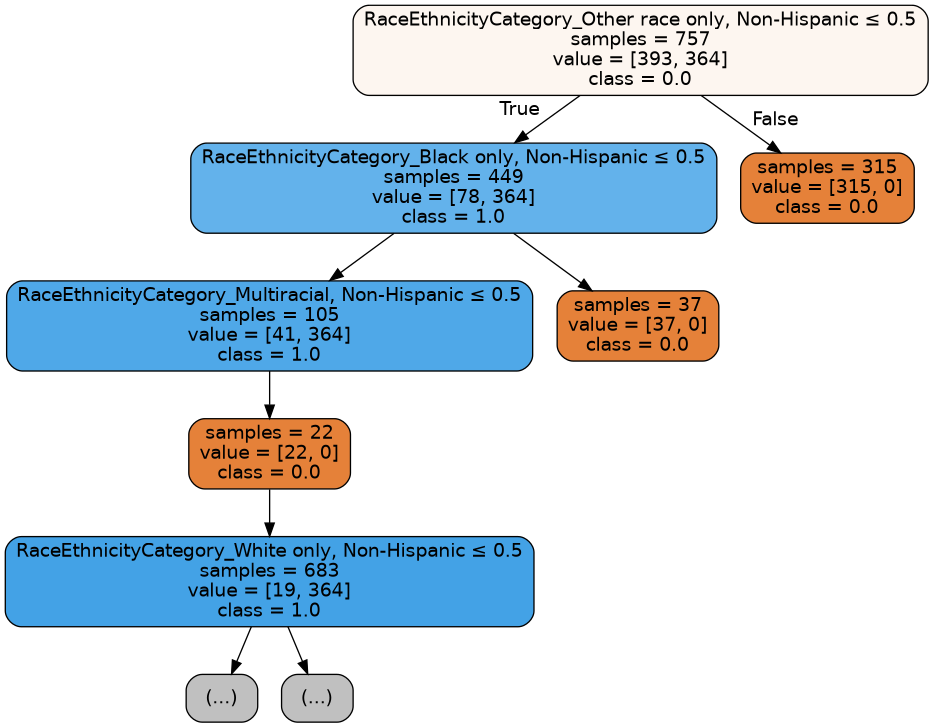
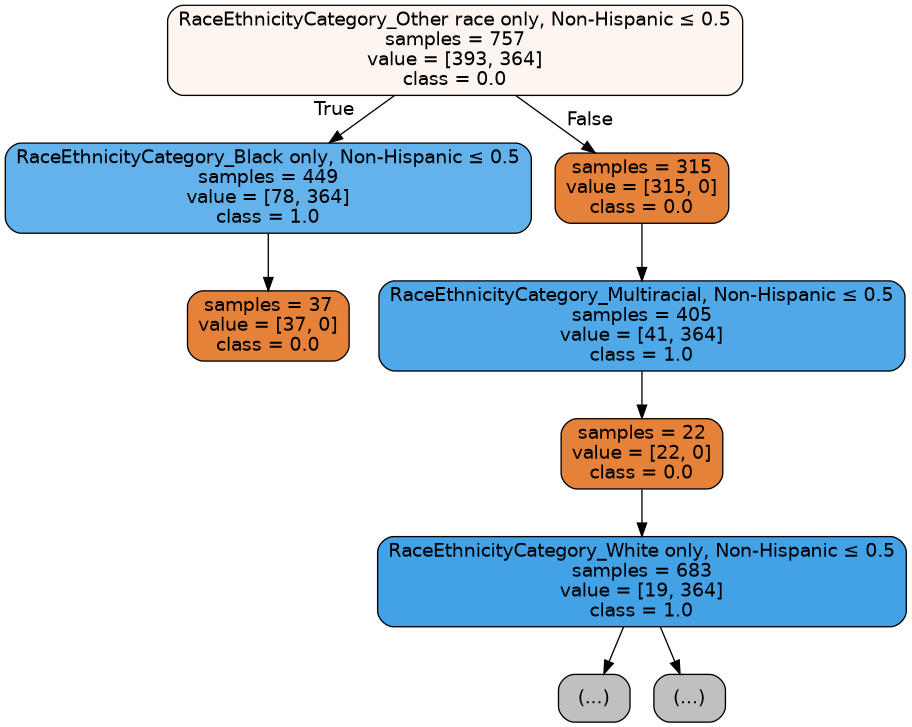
(367, 253) -> (642, 245)
(270, 315) -> (642, 315)
